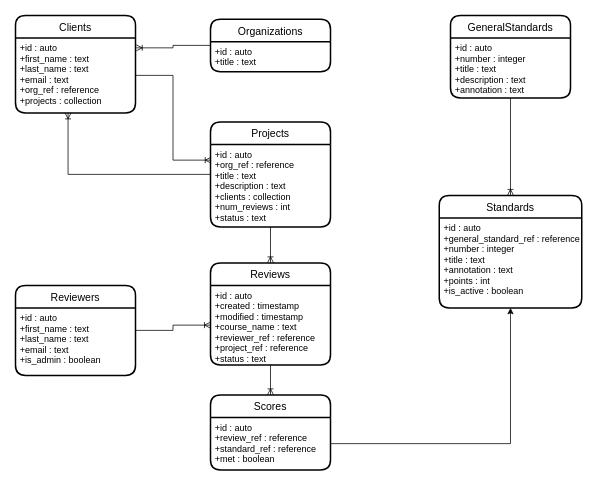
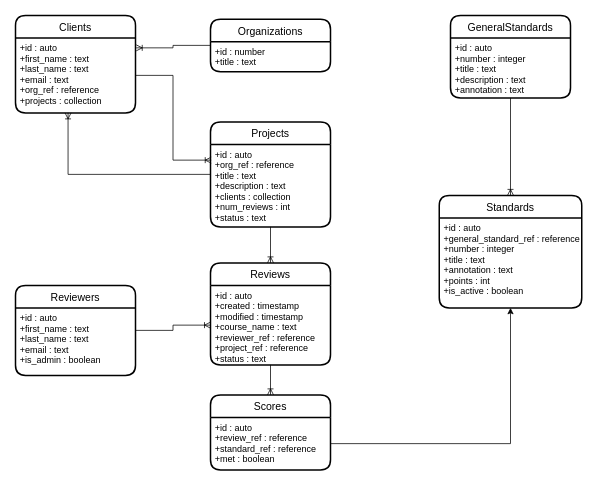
(235, 52) -> (240, 52)
